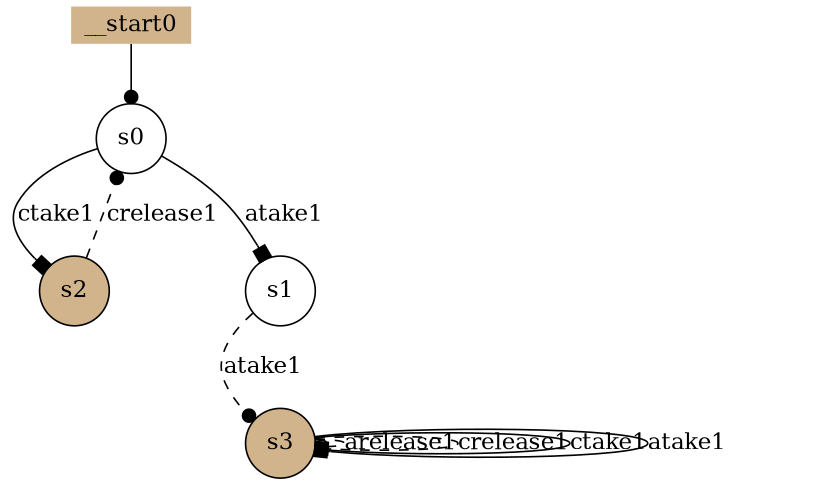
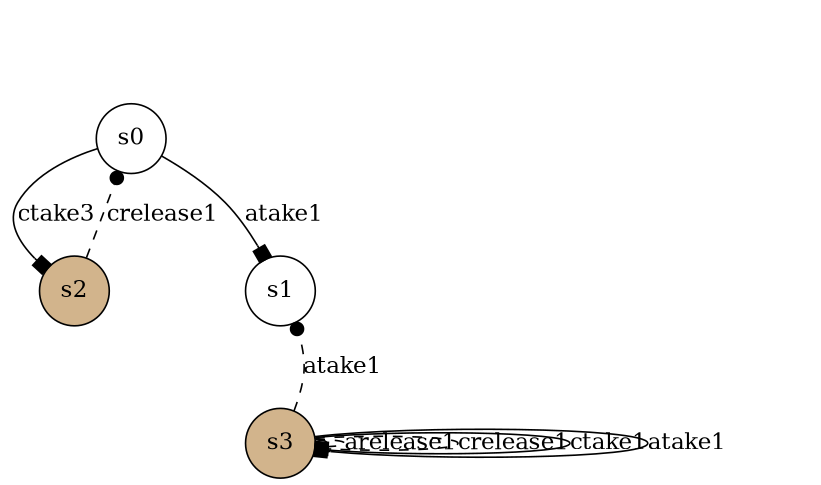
(131, 25) -> none
(57, 215) -> (57, 215)
(222, 360) -> (304, 374)
